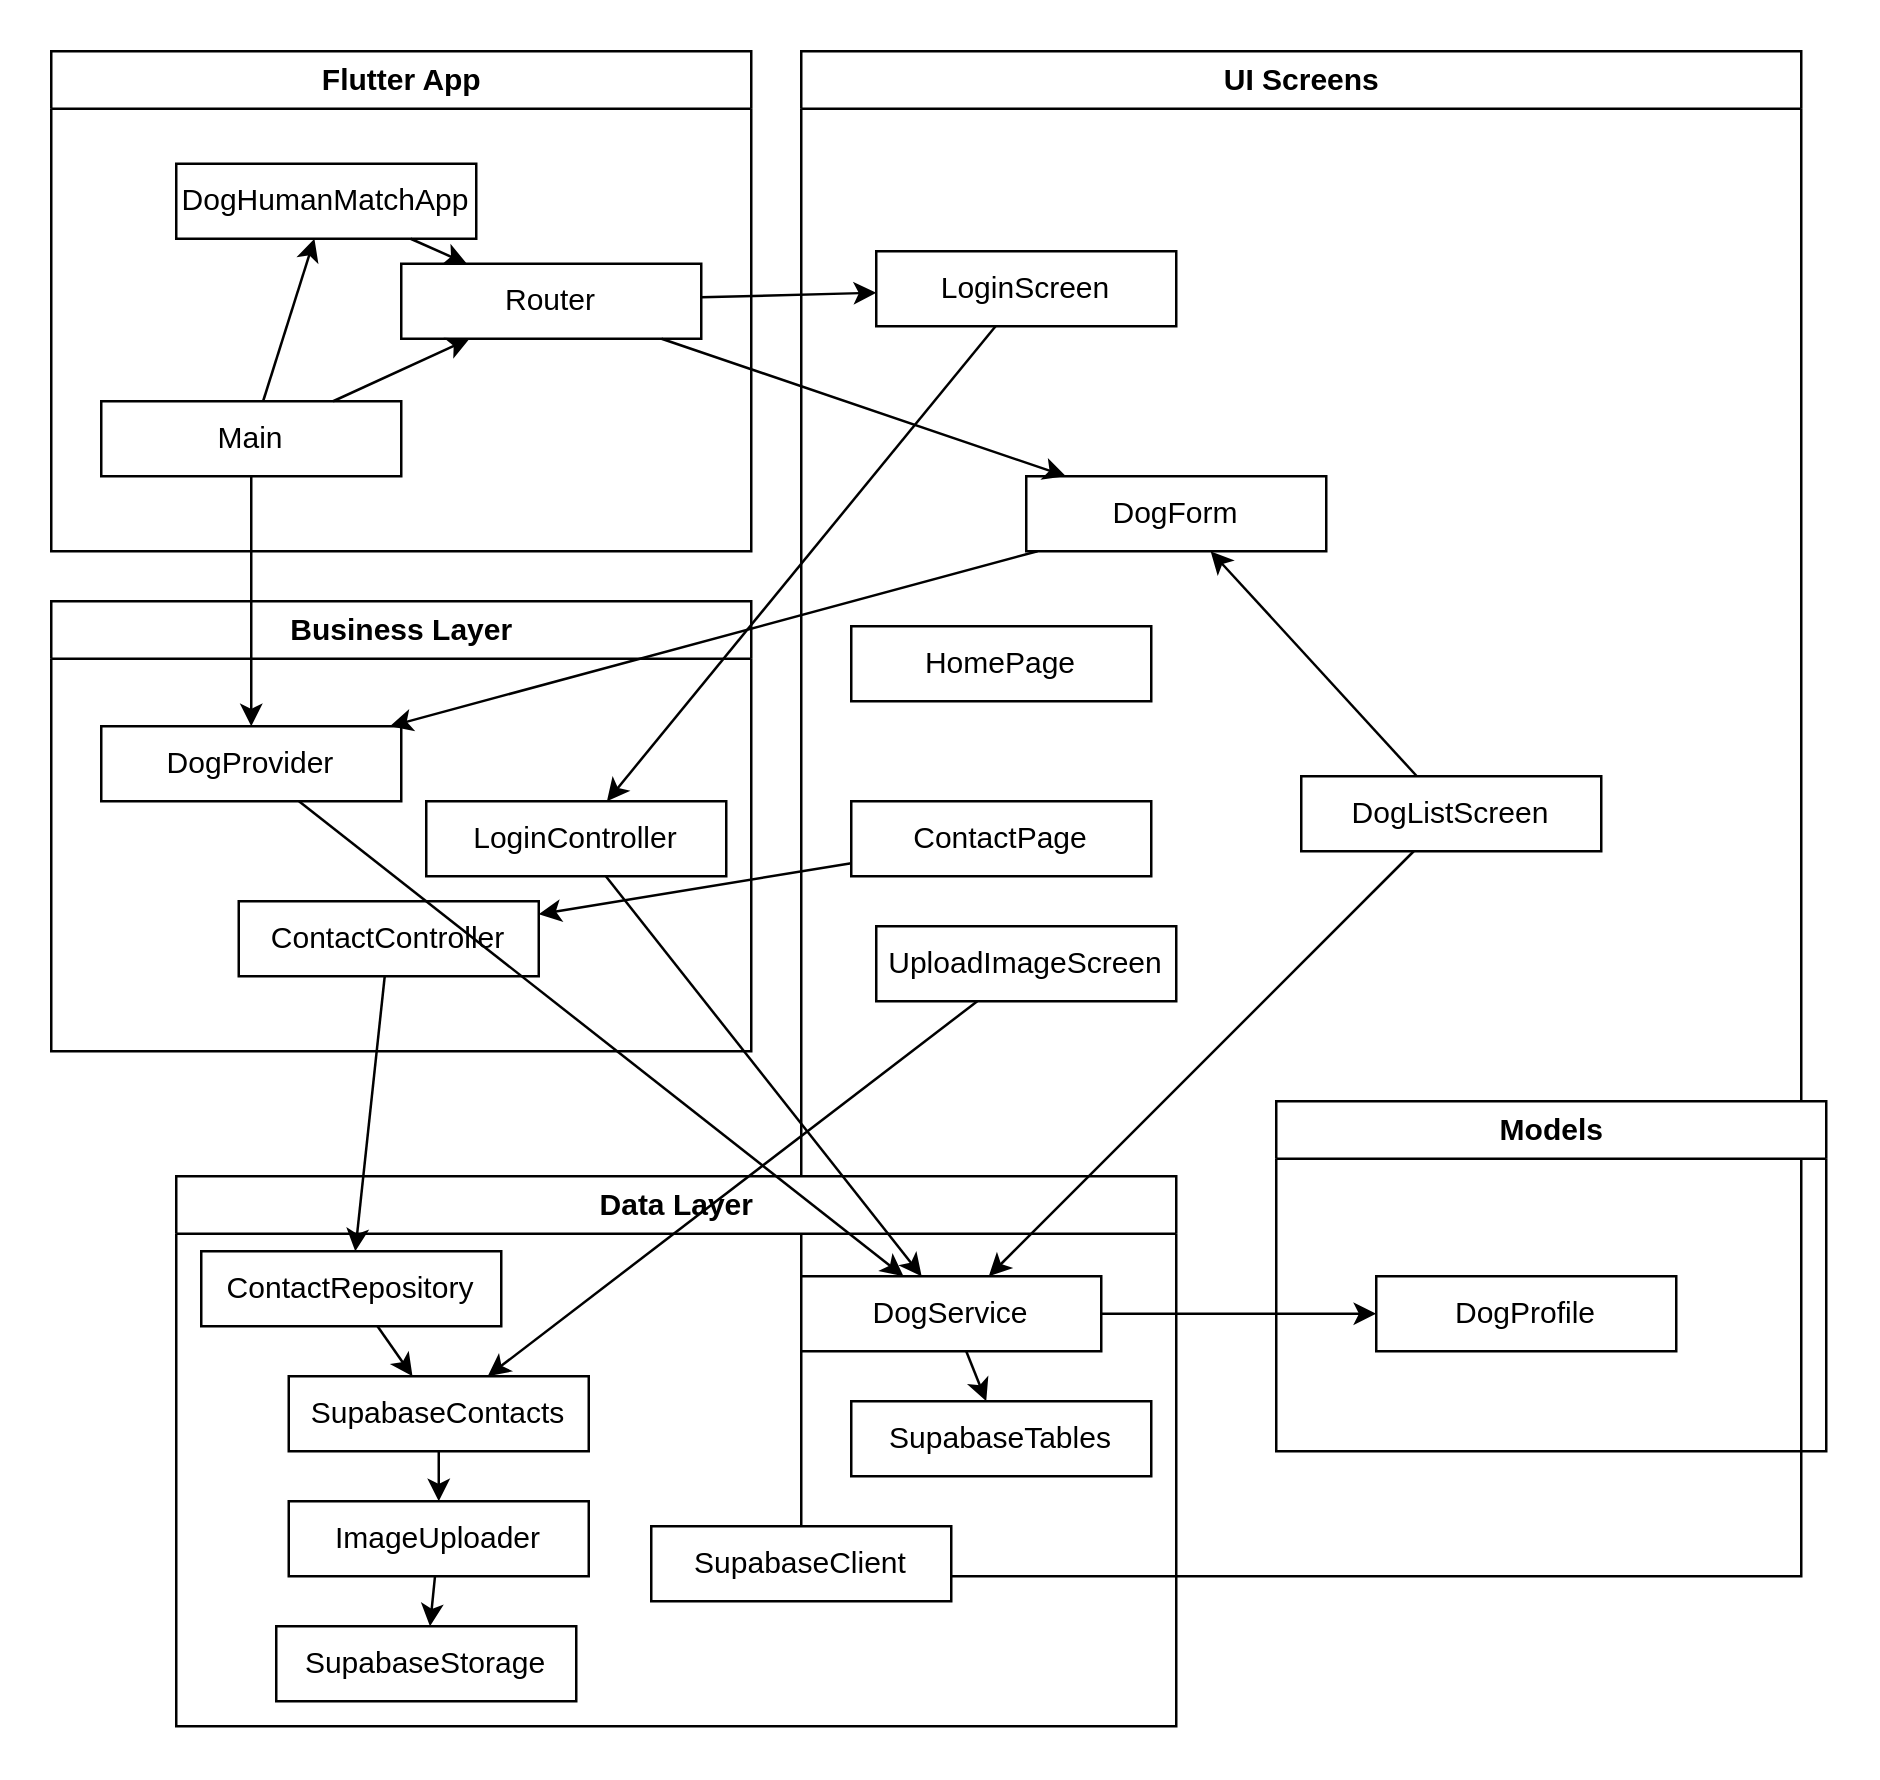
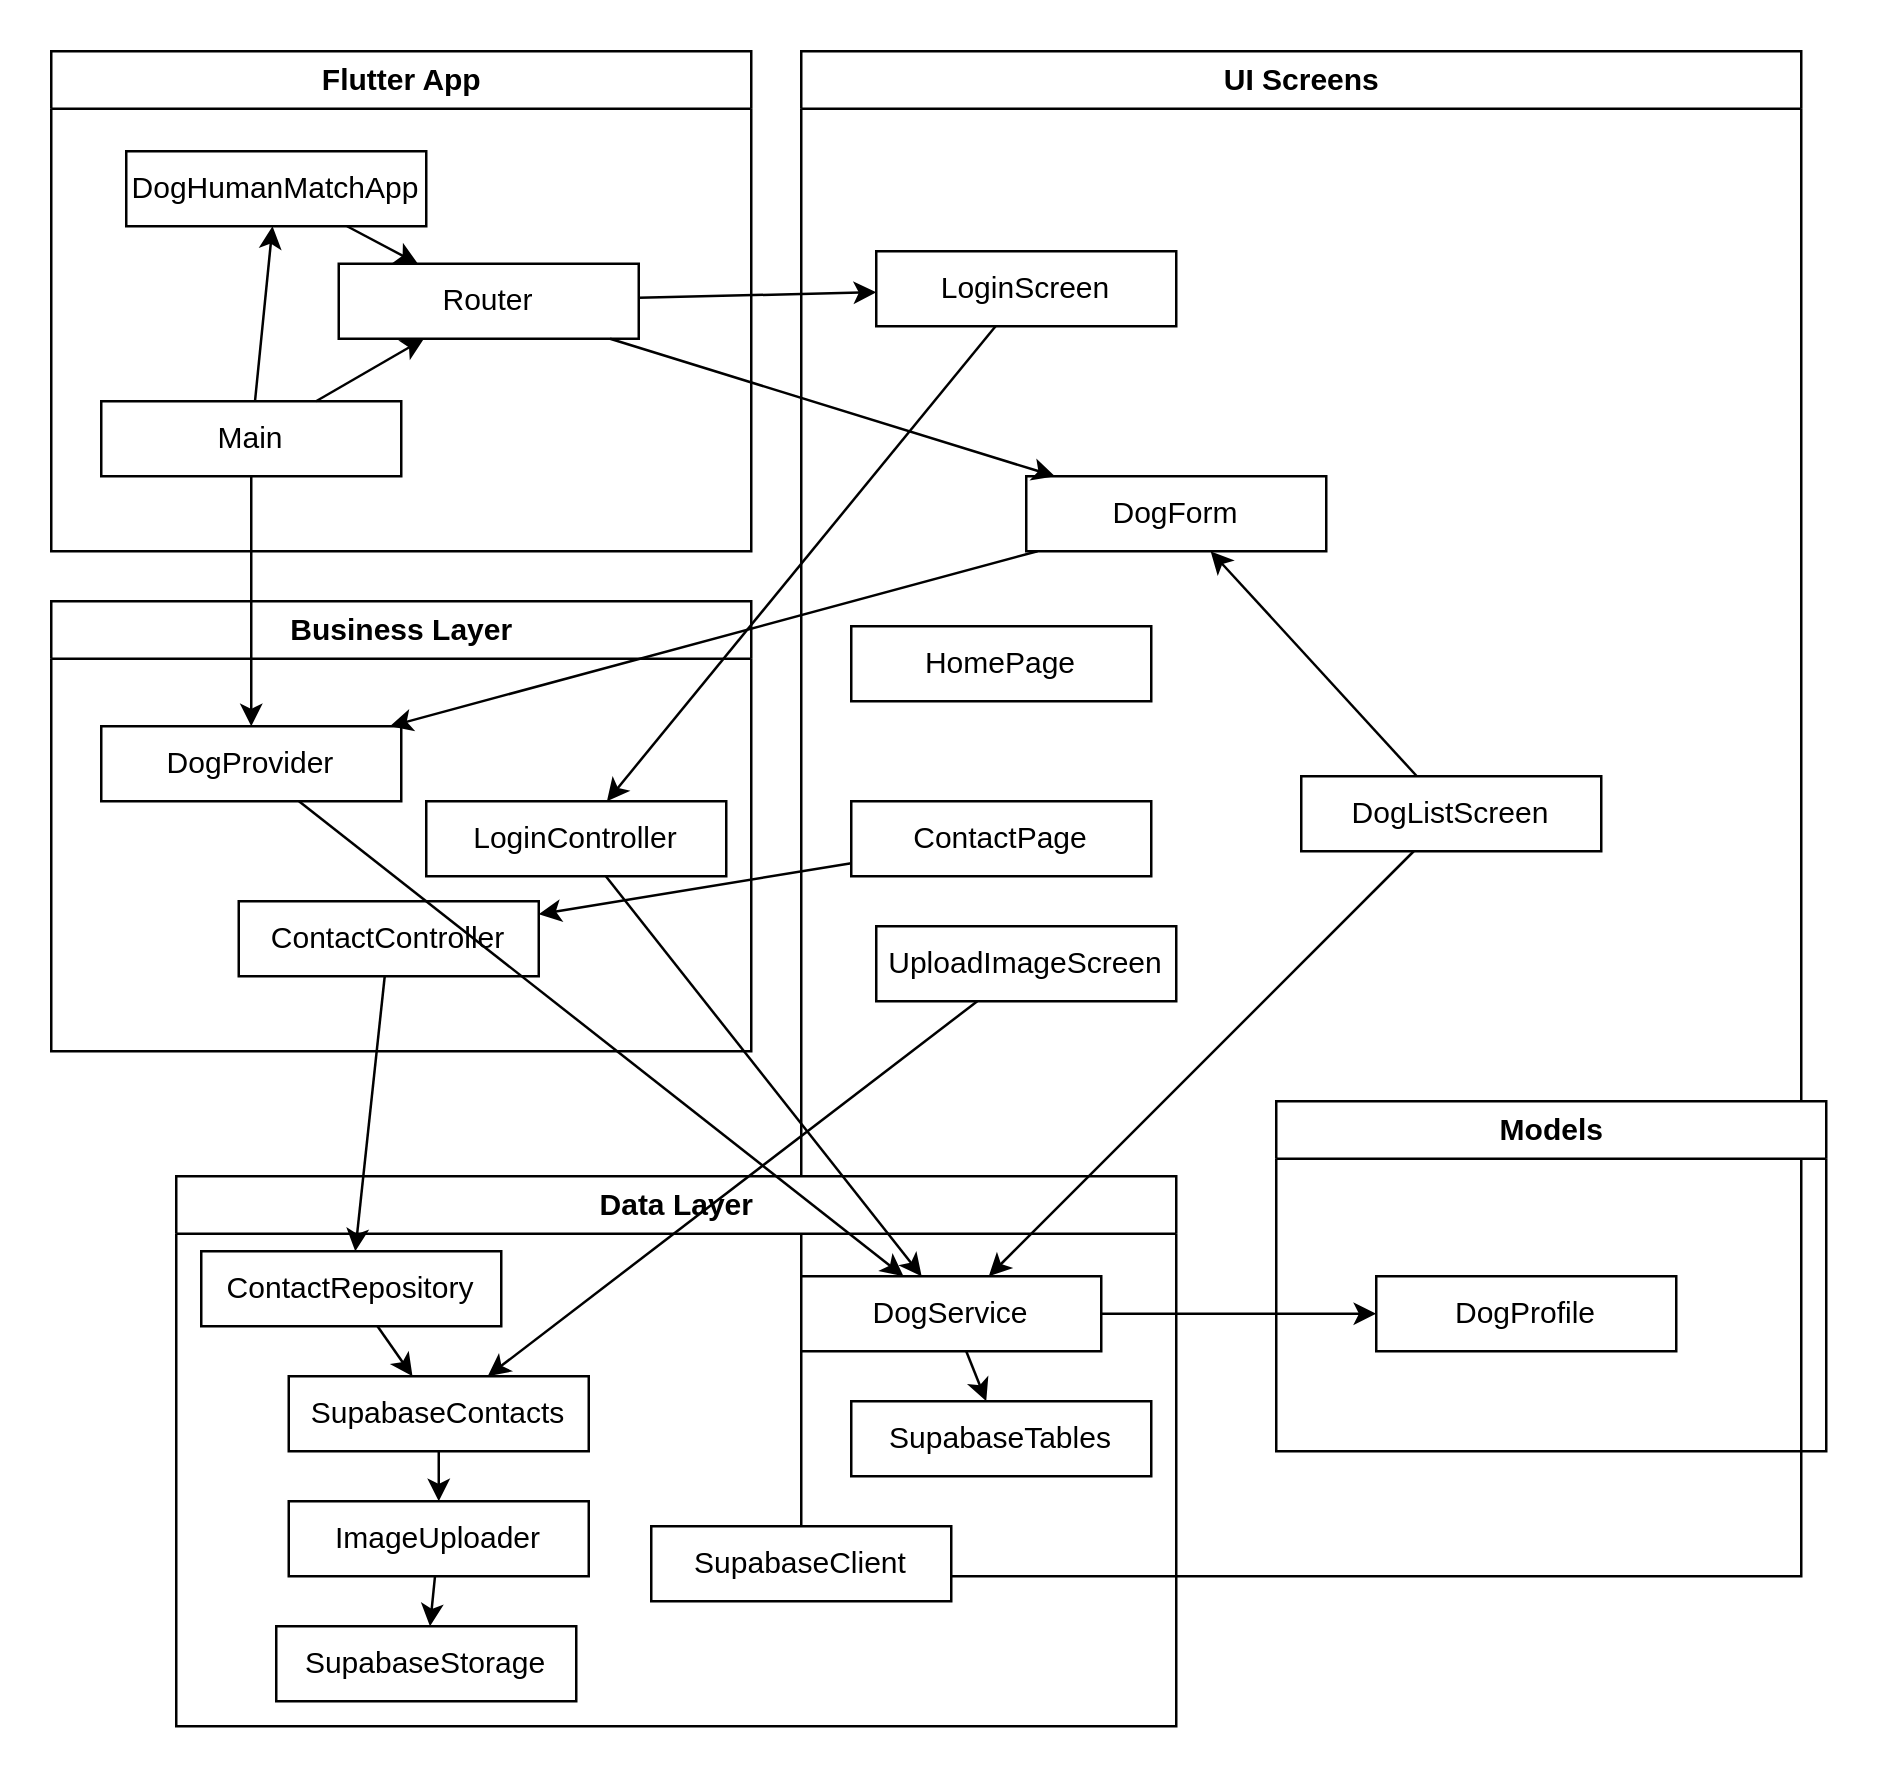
(326, 201) -> (276, 189)
(551, 301) -> (489, 301)
